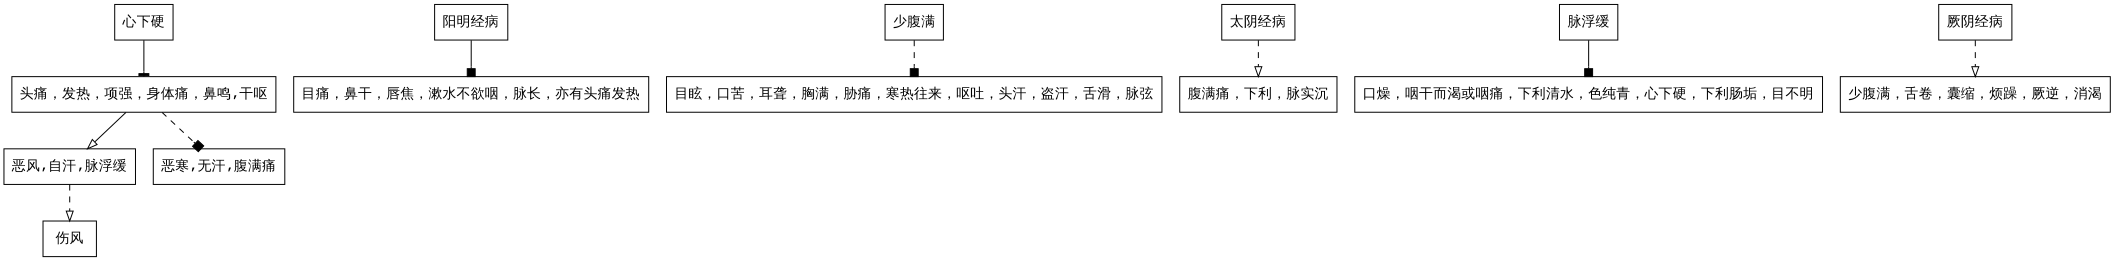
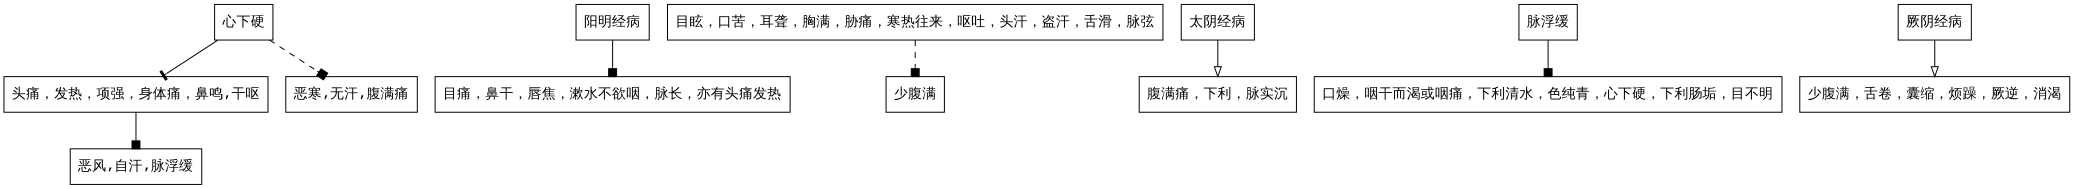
(914, 53) -> (915, 53)
(1258, 53) -> (1218, 53)
(1975, 53) -> (1935, 53)
(110, 127) -> (136, 126)
(178, 127) -> (293, 56)
(70, 239) -> none
